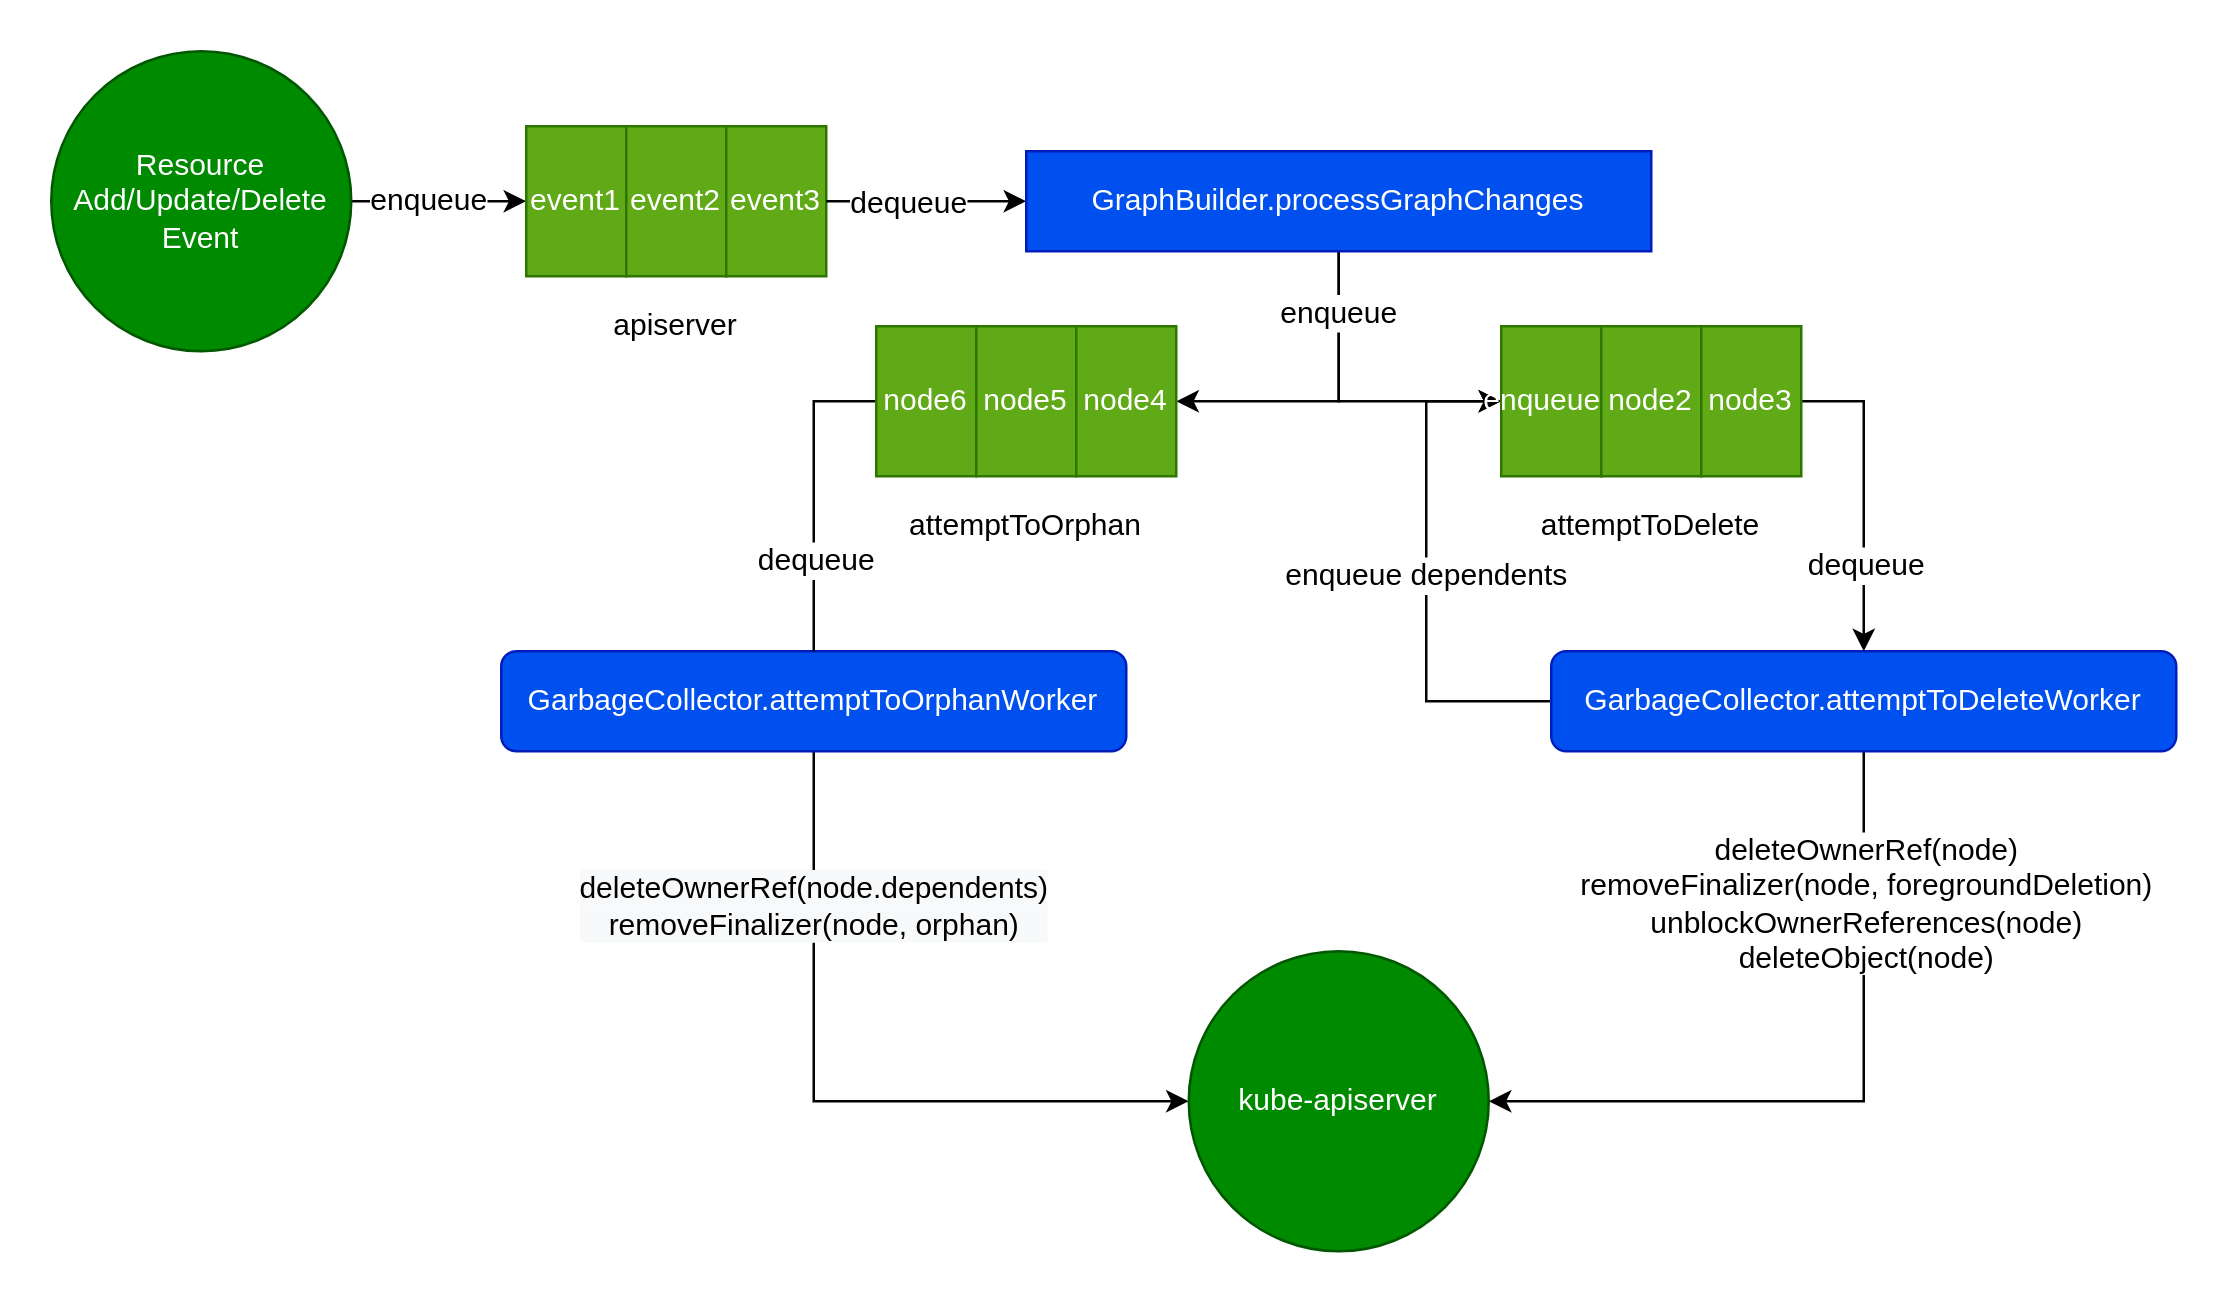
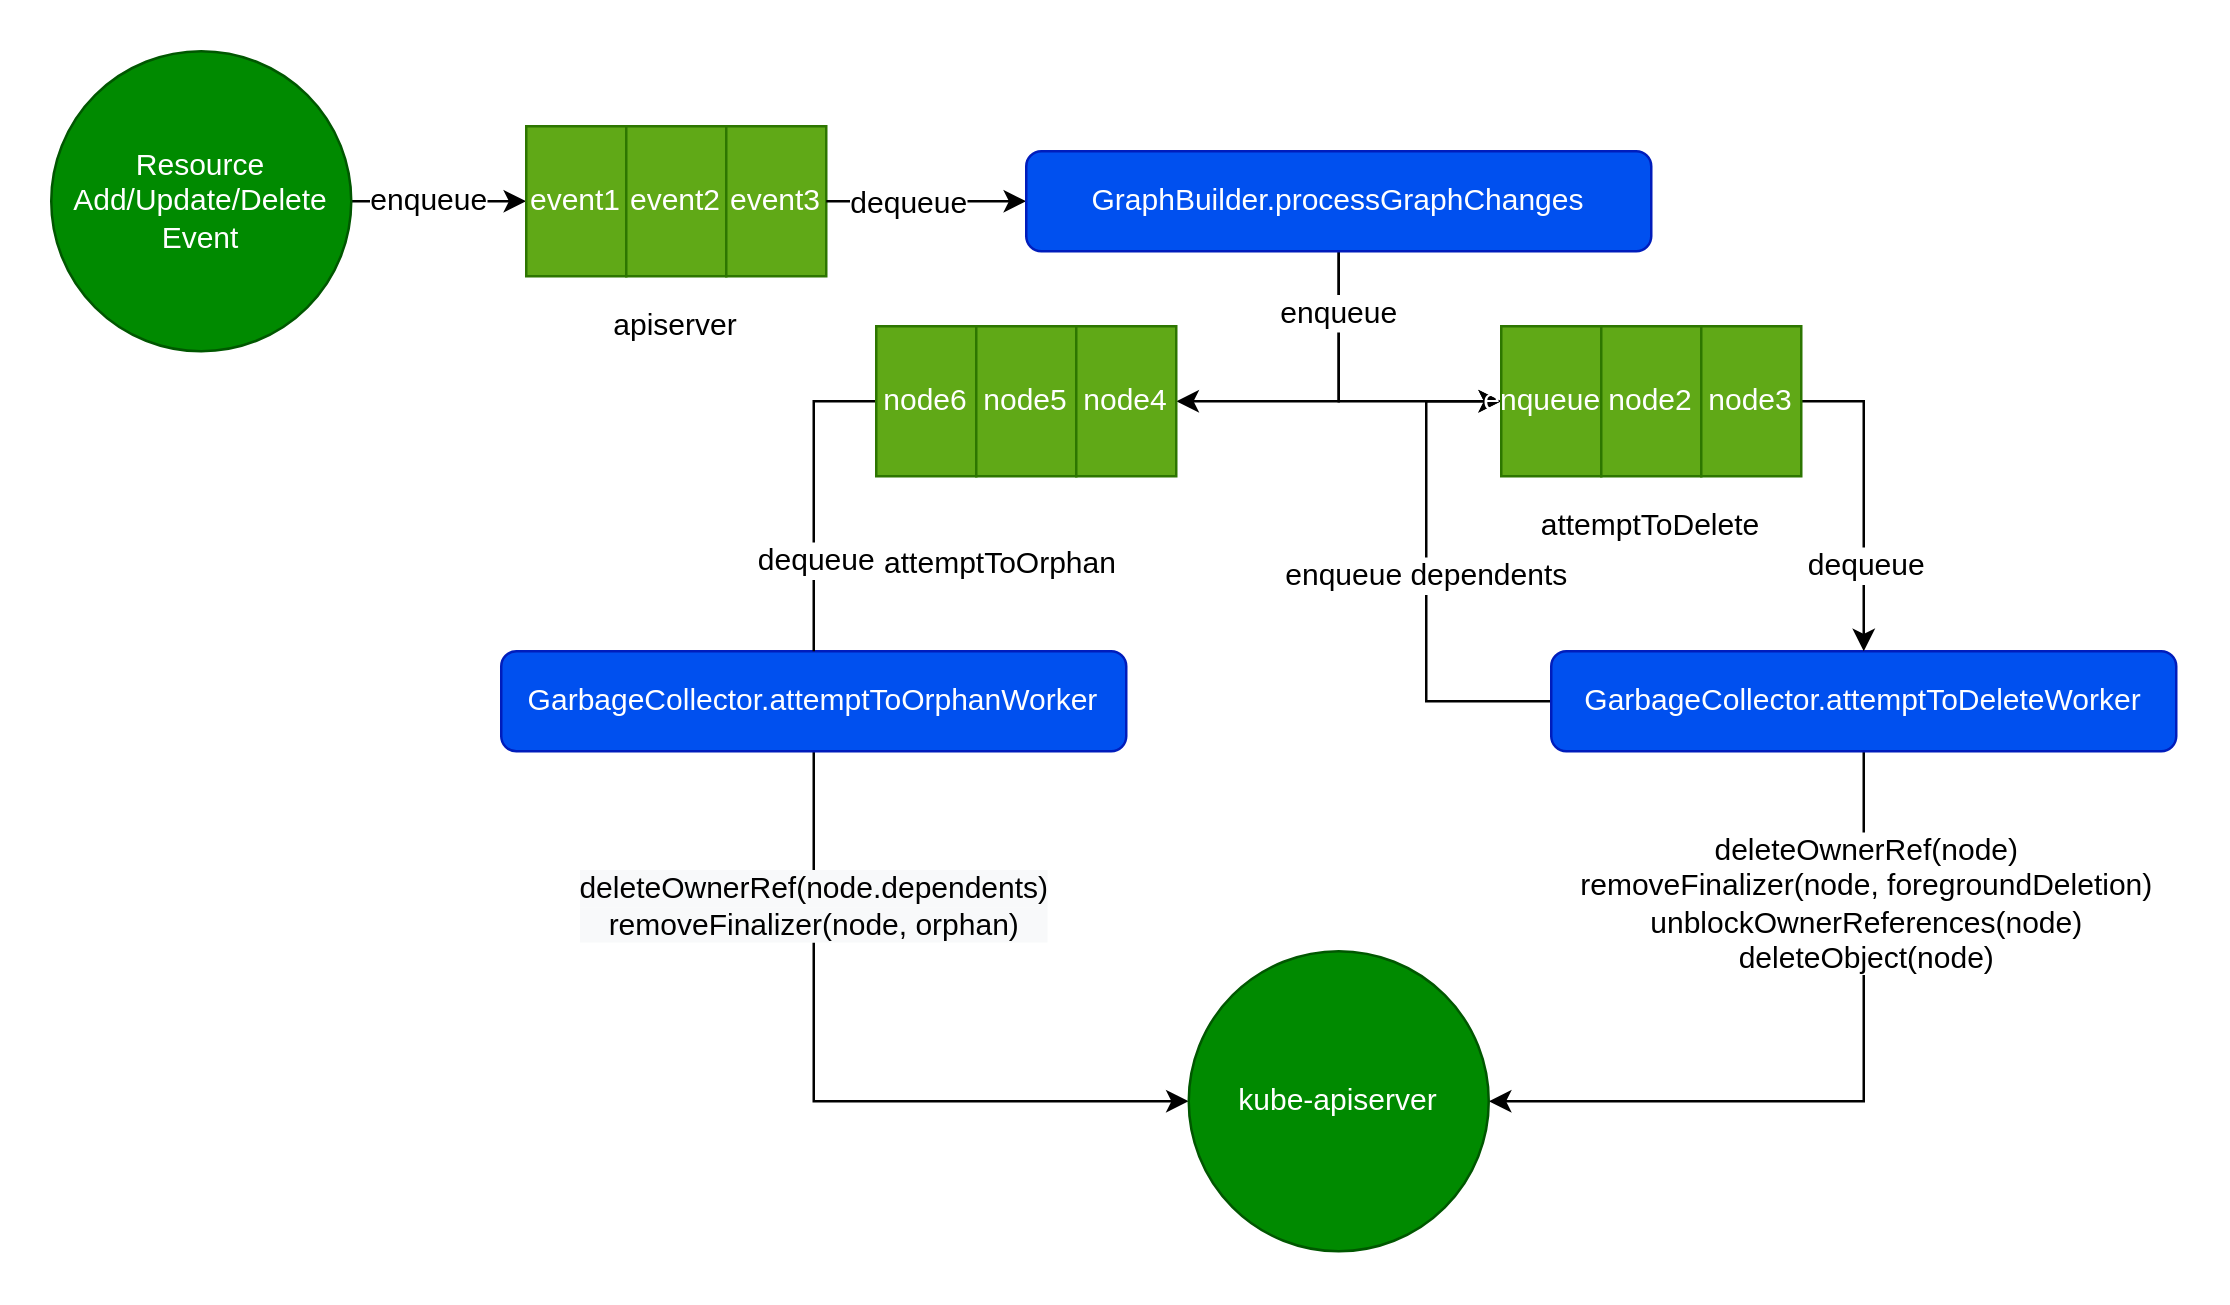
(1339, 201) -> (1339, 201)
(1026, 526) -> (1001, 564)
